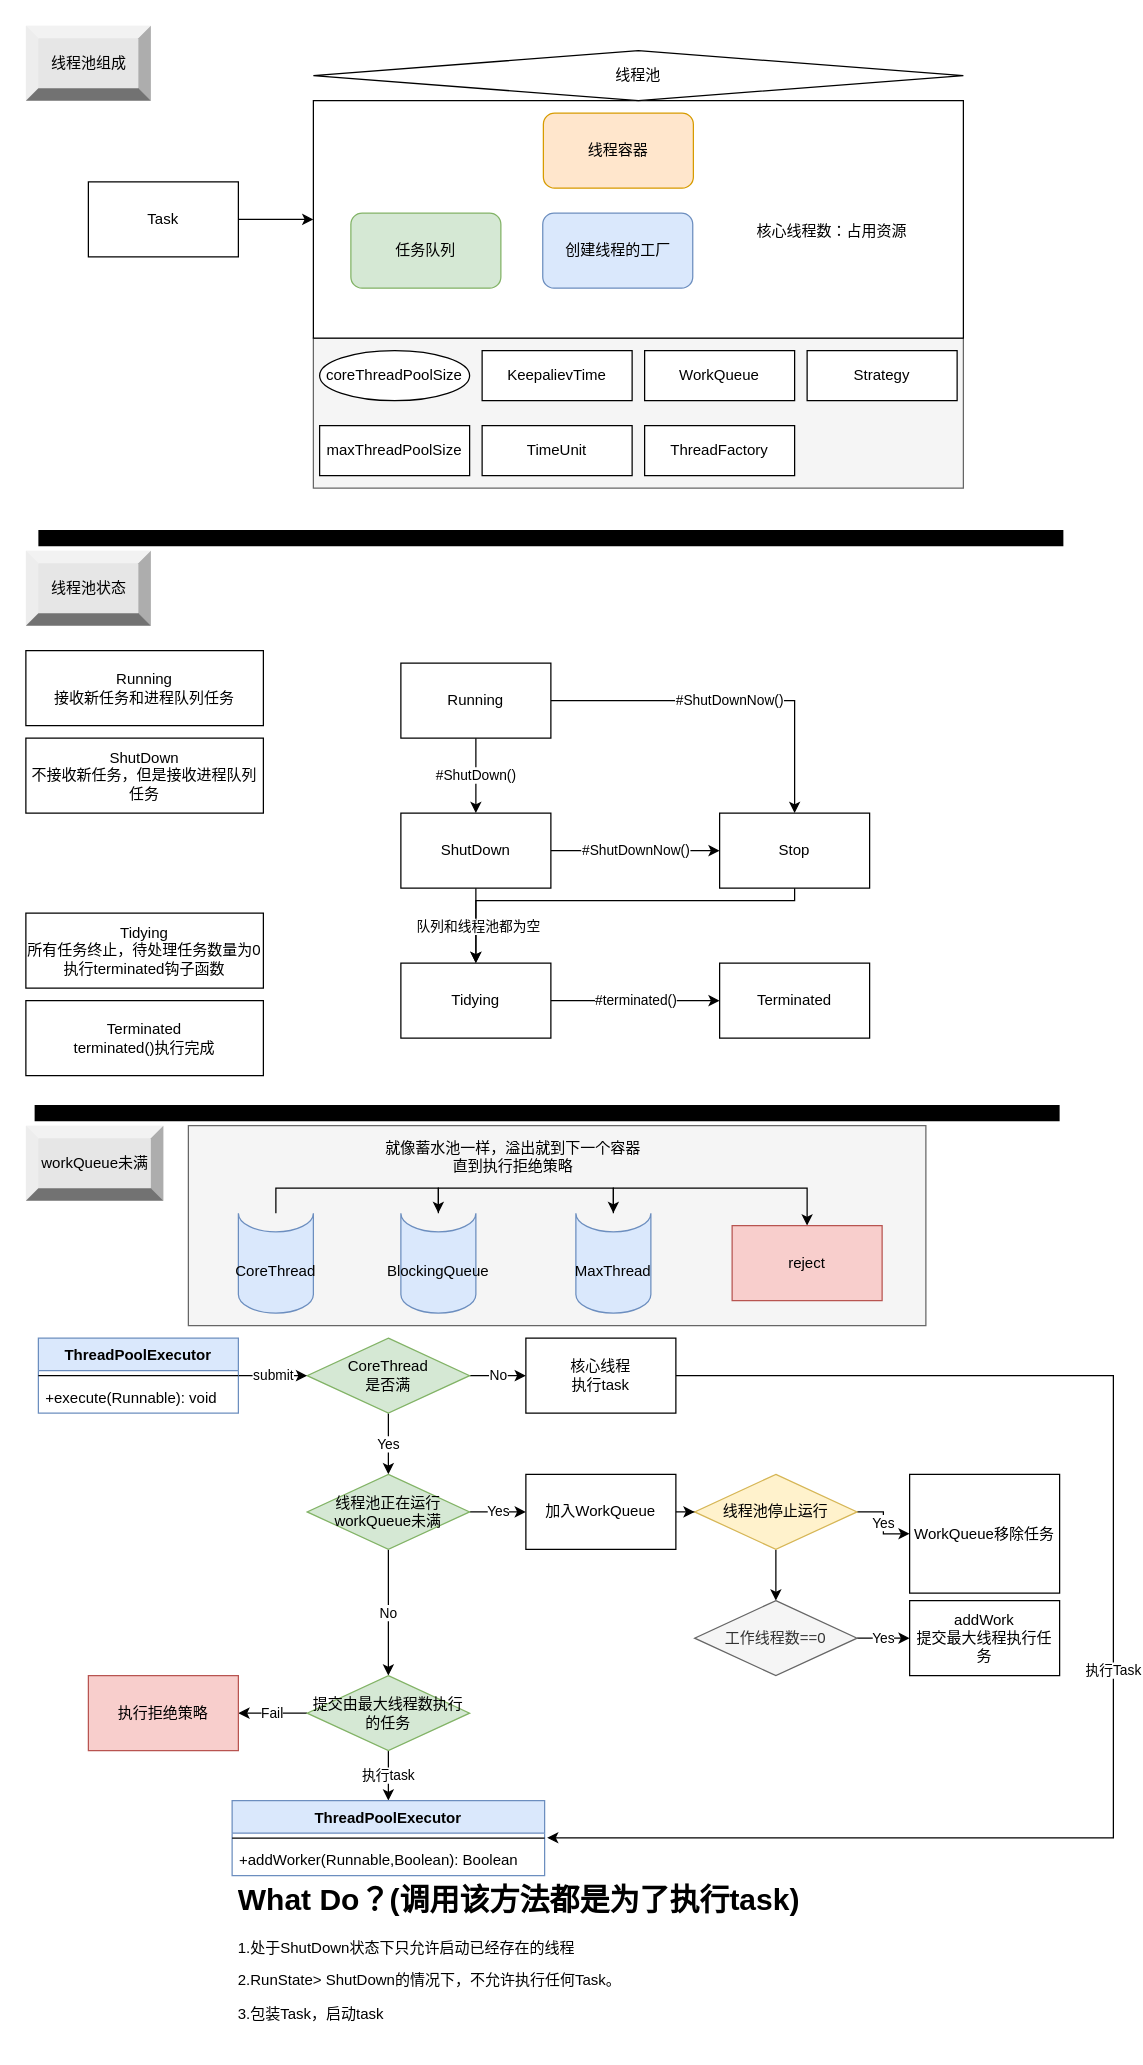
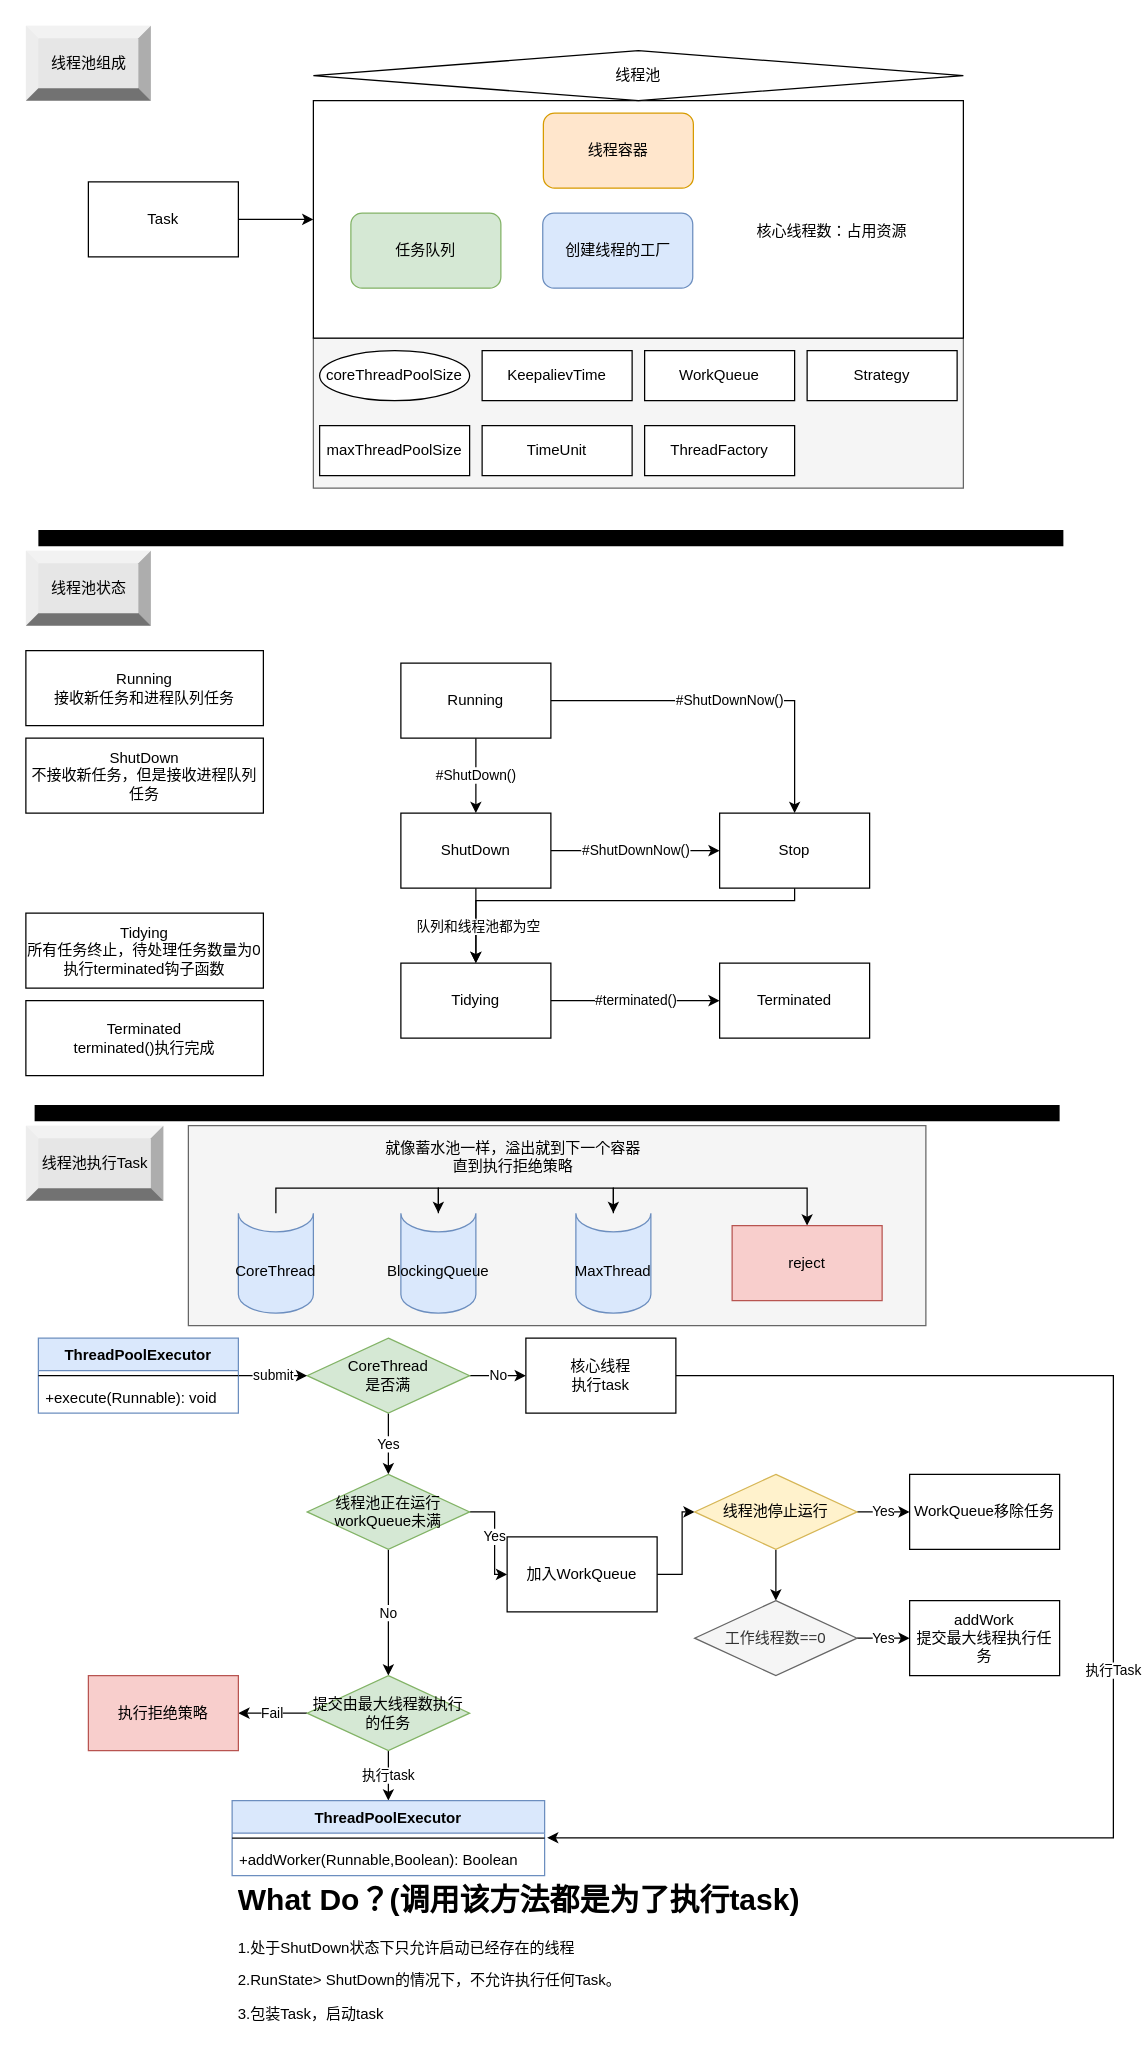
(95, 1163) -> (95, 1163)
(601, 1512) -> (582, 1574)
(984, 1534) -> (984, 1512)
